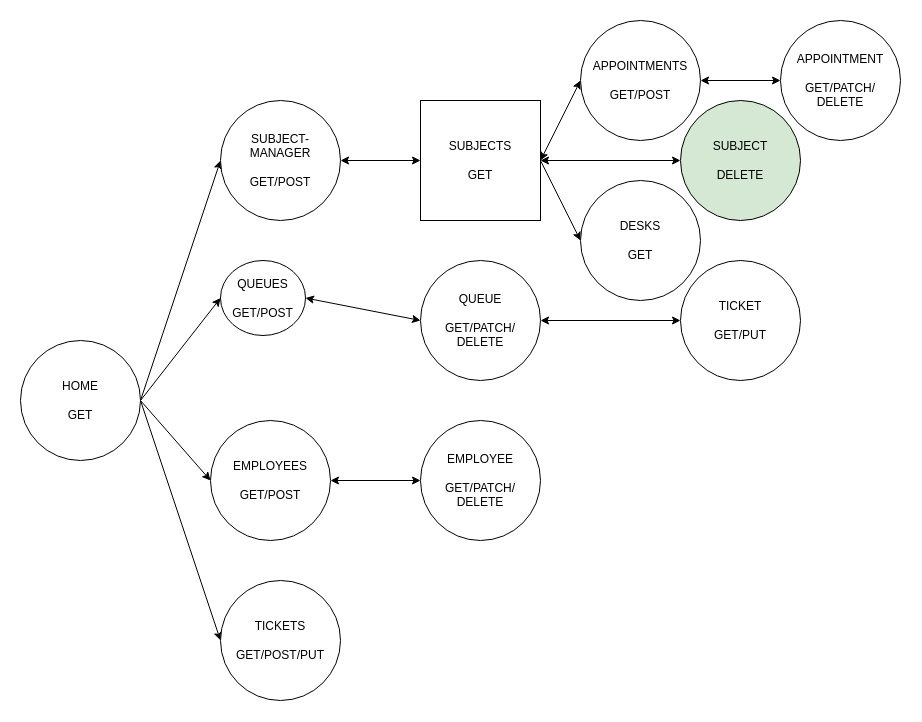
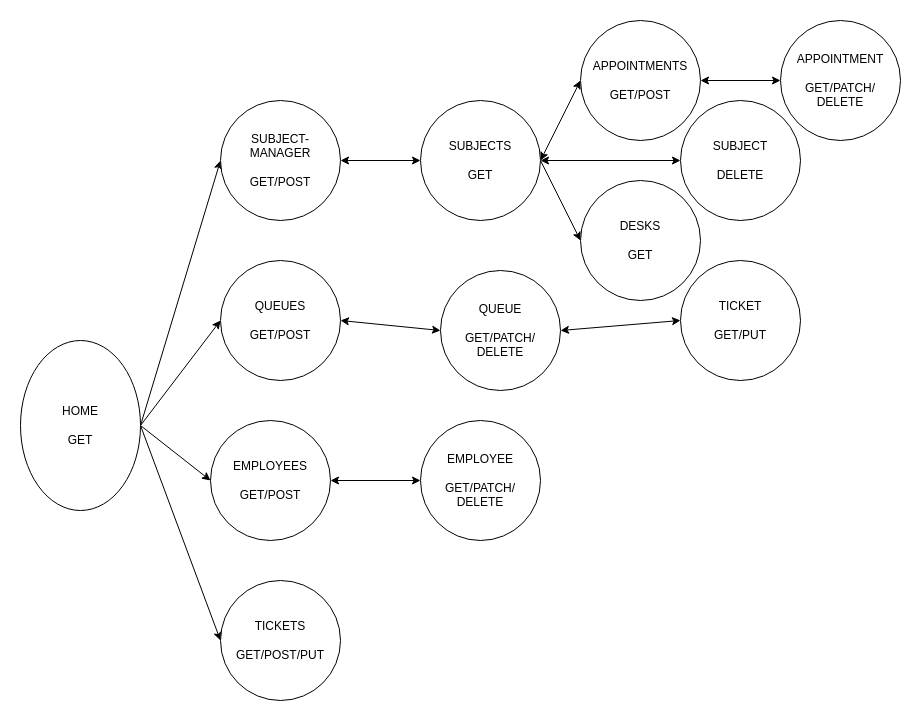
(481, 161) -> (481, 161)
(741, 161) -> (741, 161)
(263, 298) -> (281, 321)
(481, 321) -> (501, 331)
(81, 401) -> (81, 426)
